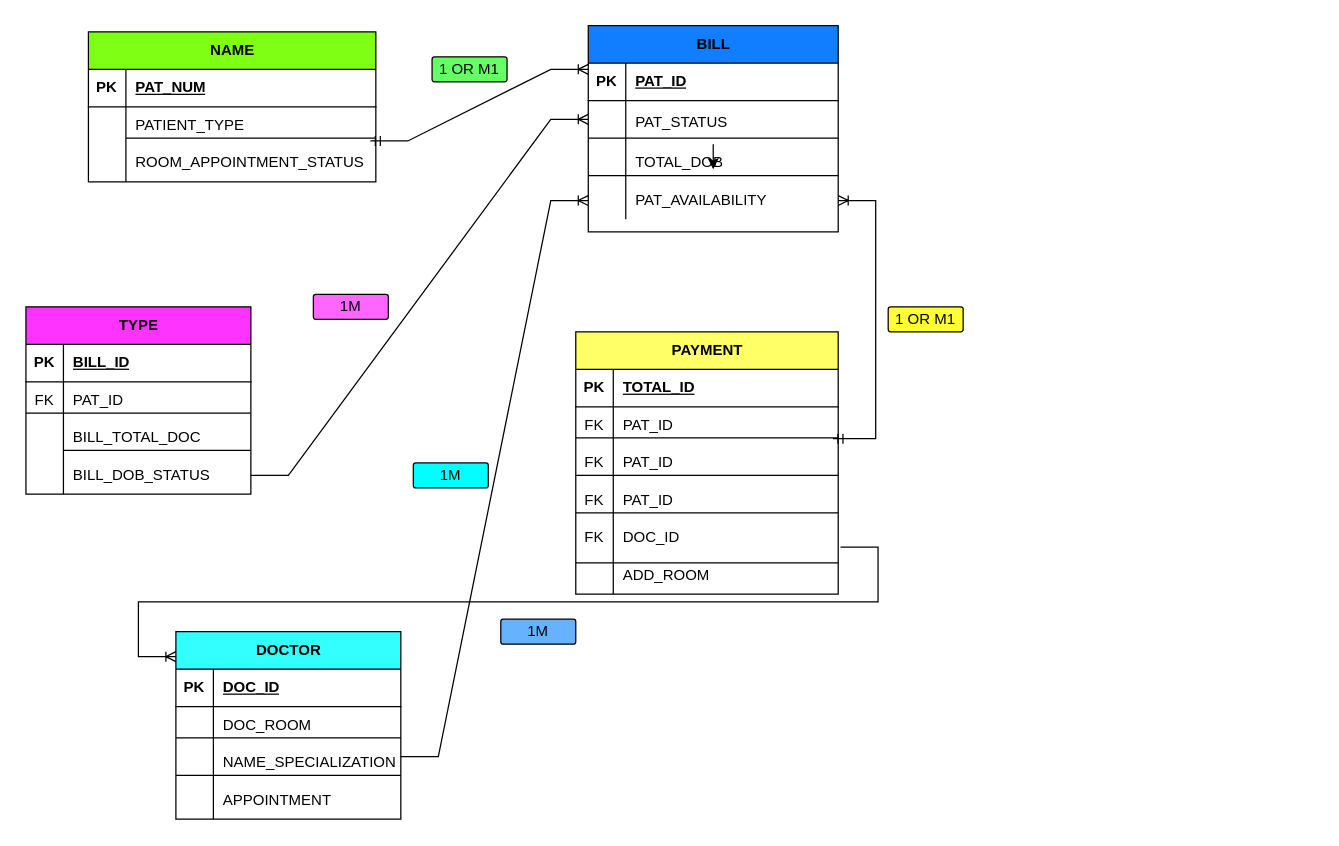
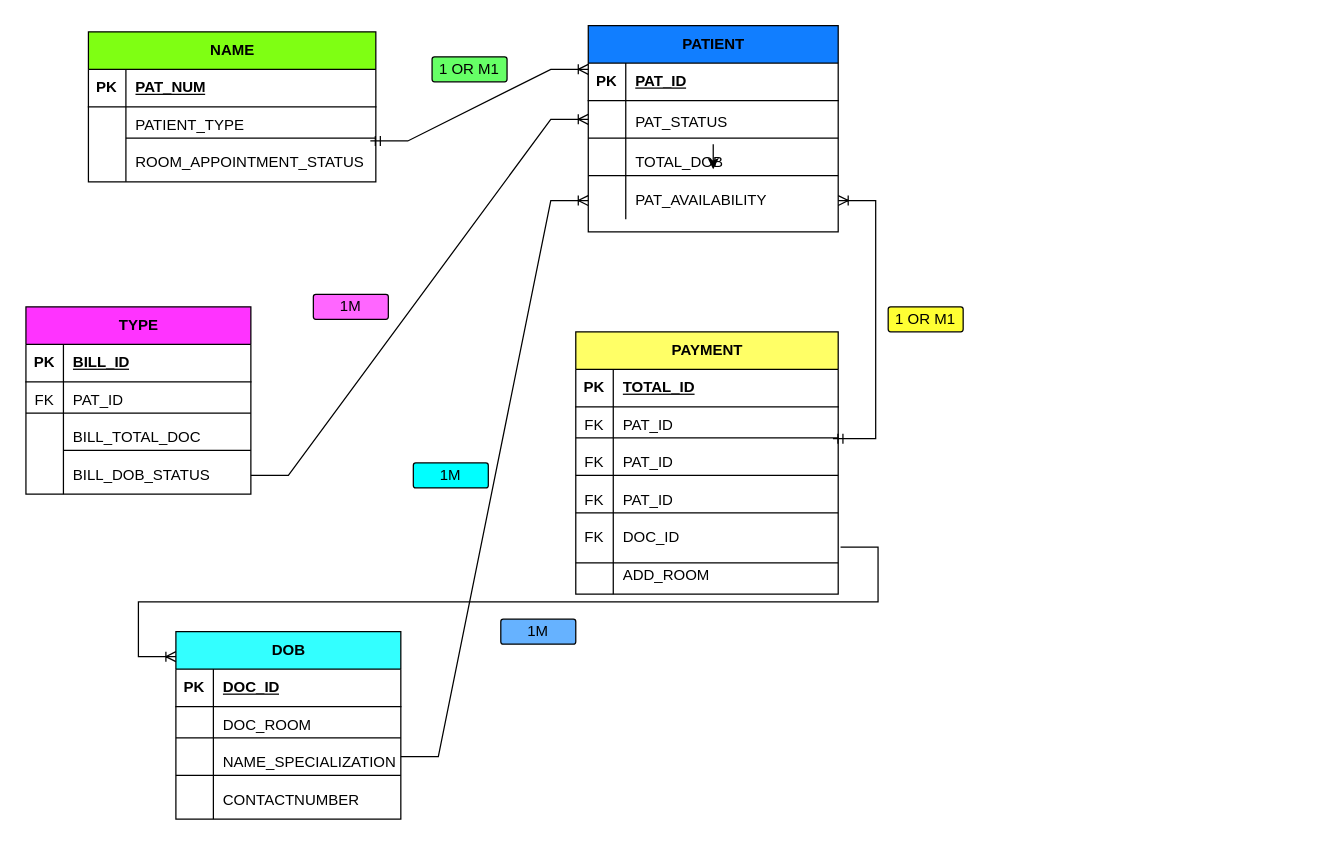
(714, 44) -> (714, 44)
(289, 651) -> (289, 651)
(269, 801) -> (278, 801)
